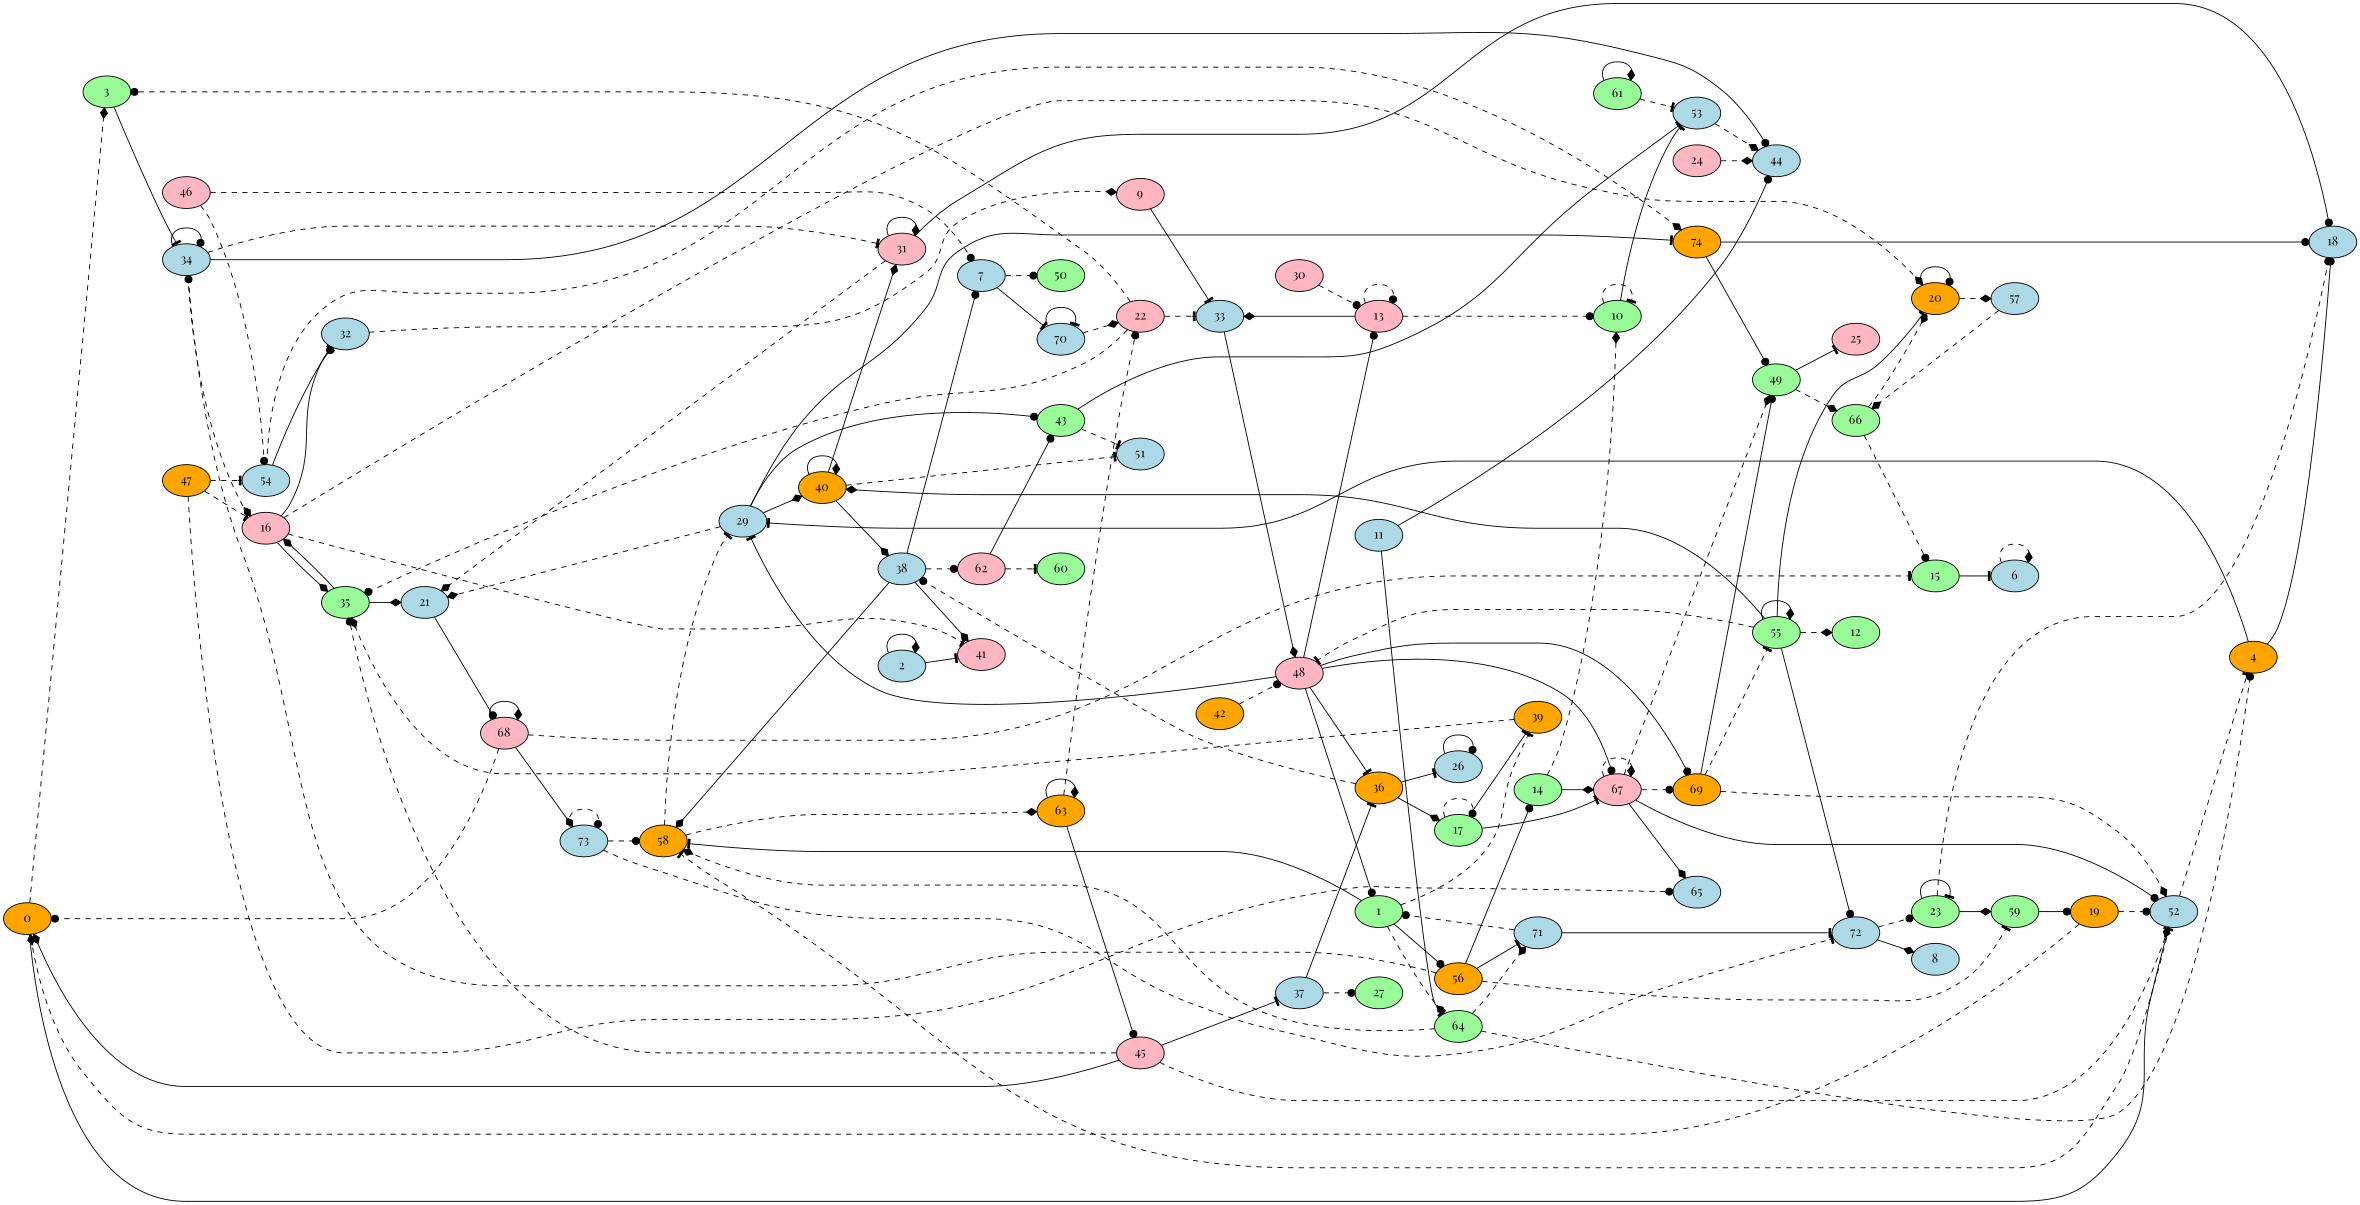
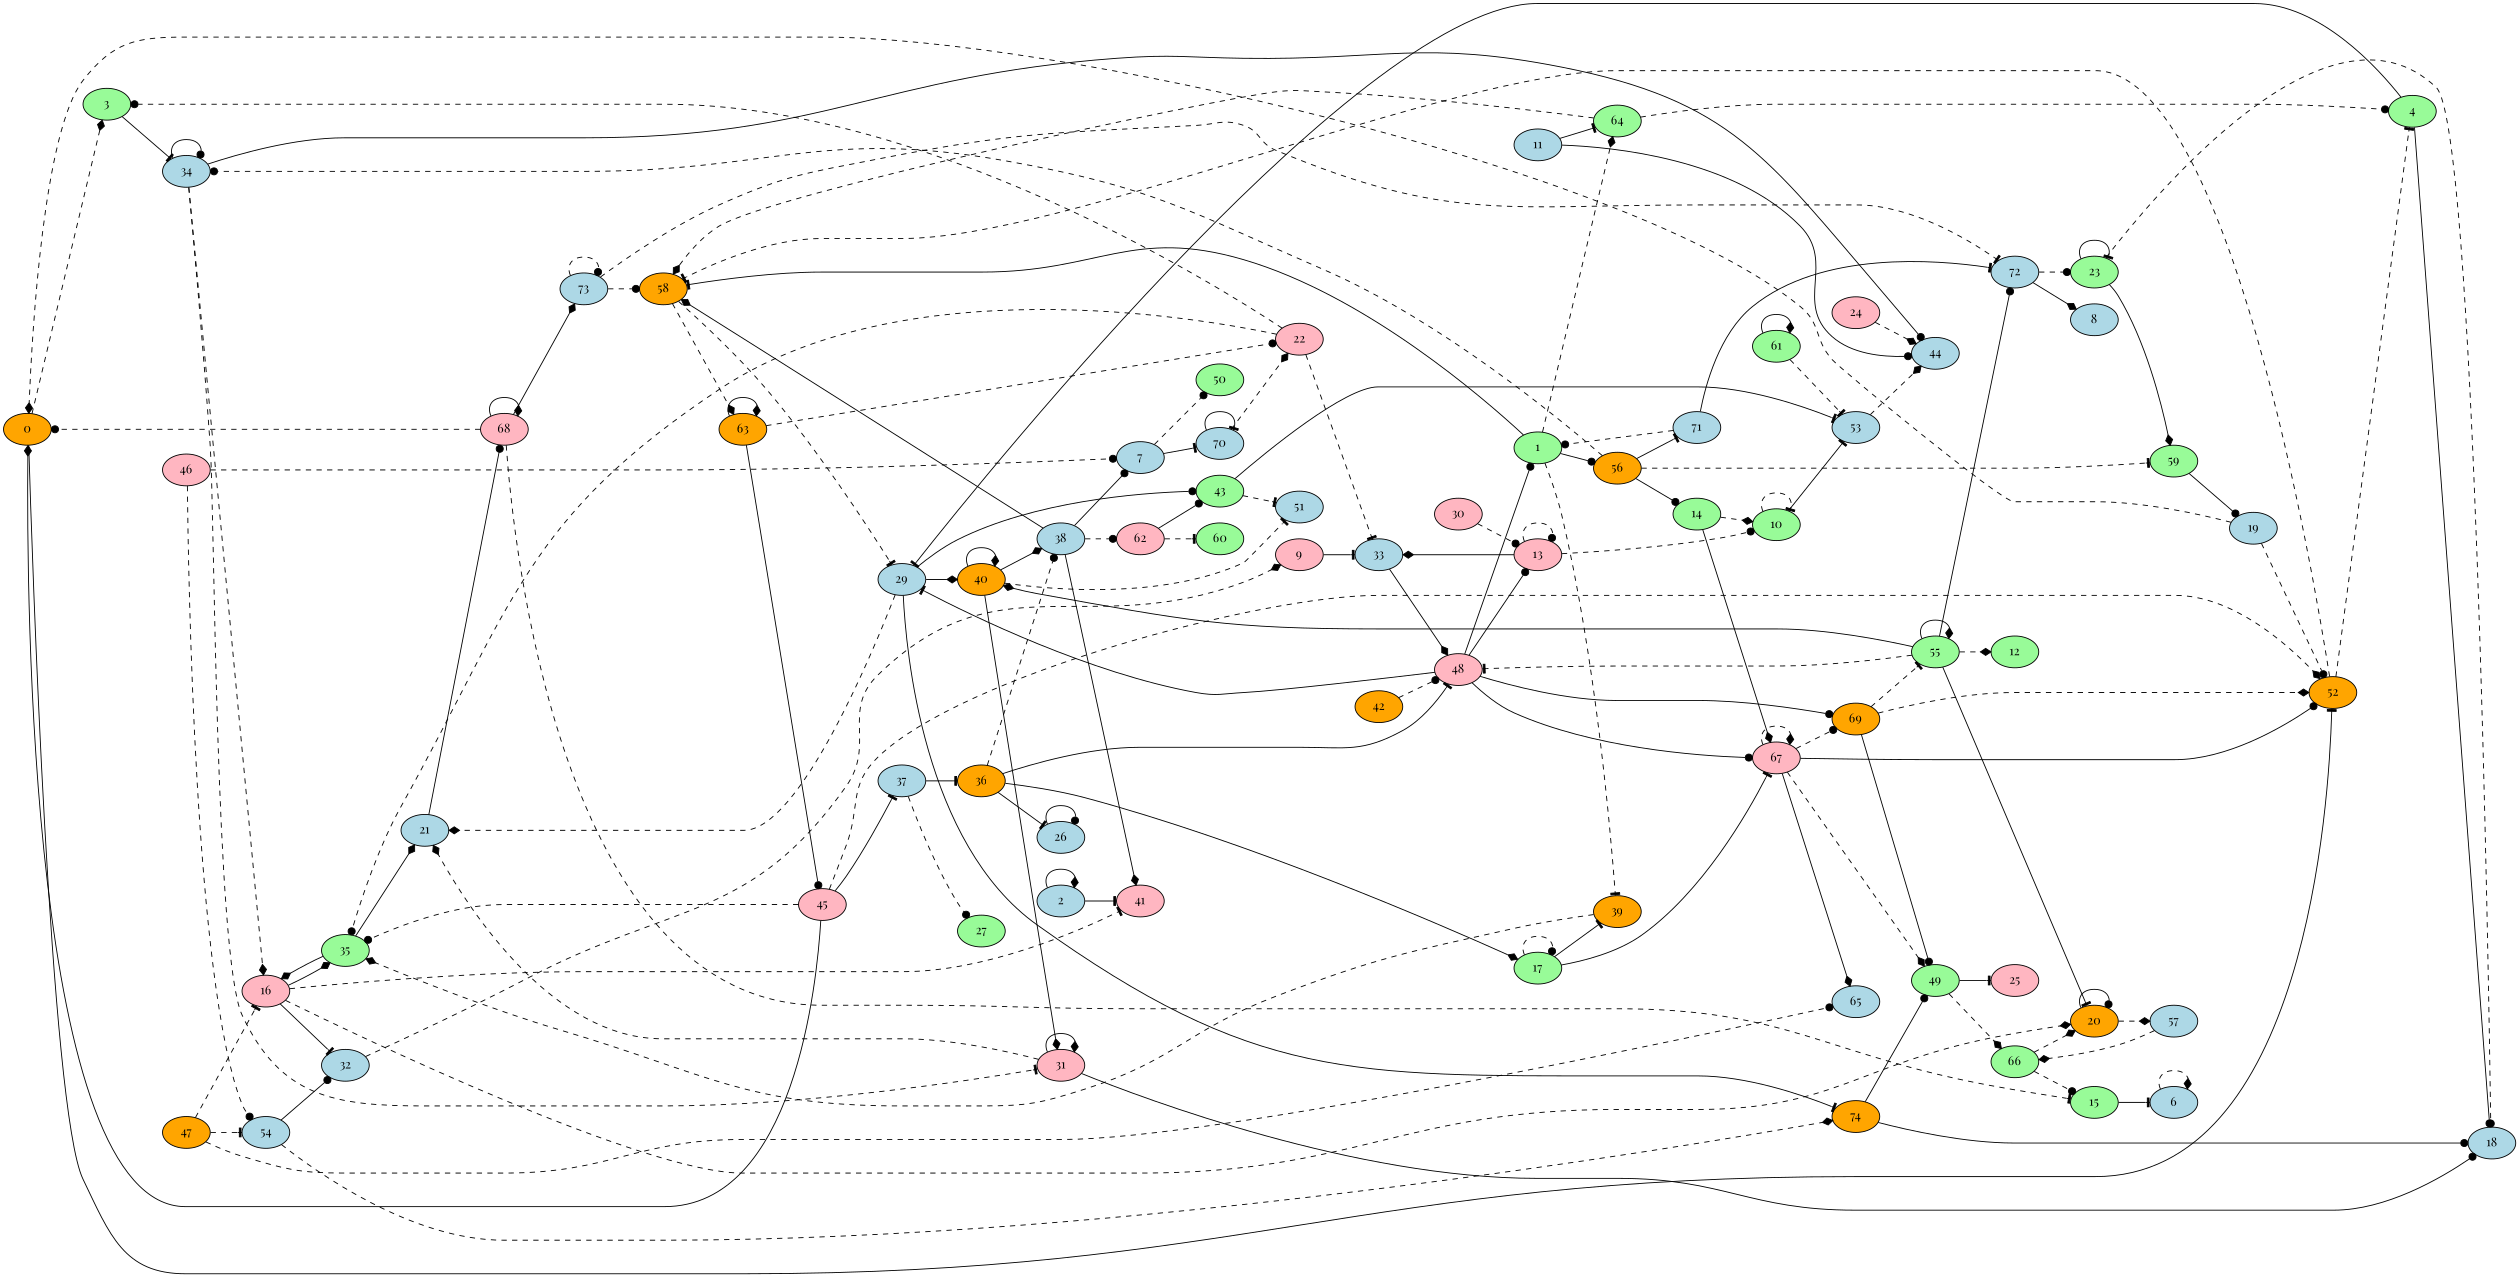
(2253, 657) -> (2412, 111)
(1338, 729) -> (1233, 747)
(2094, 912) -> (2253, 528)
(2174, 912) -> (2333, 693)
(1493, 989) -> none
